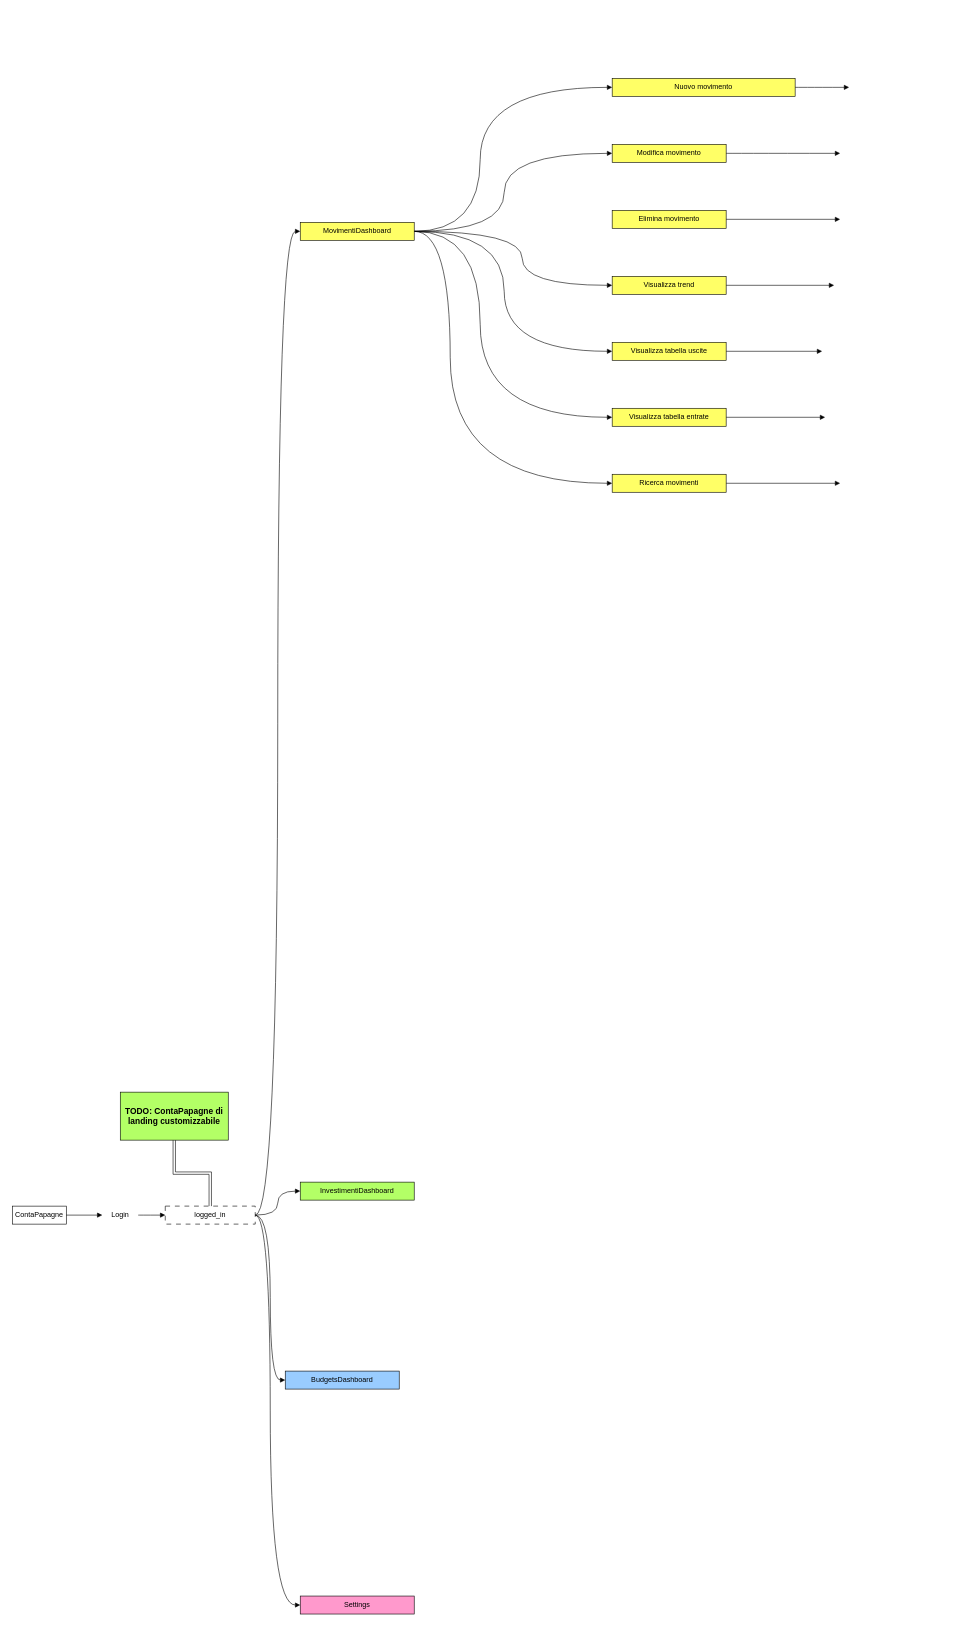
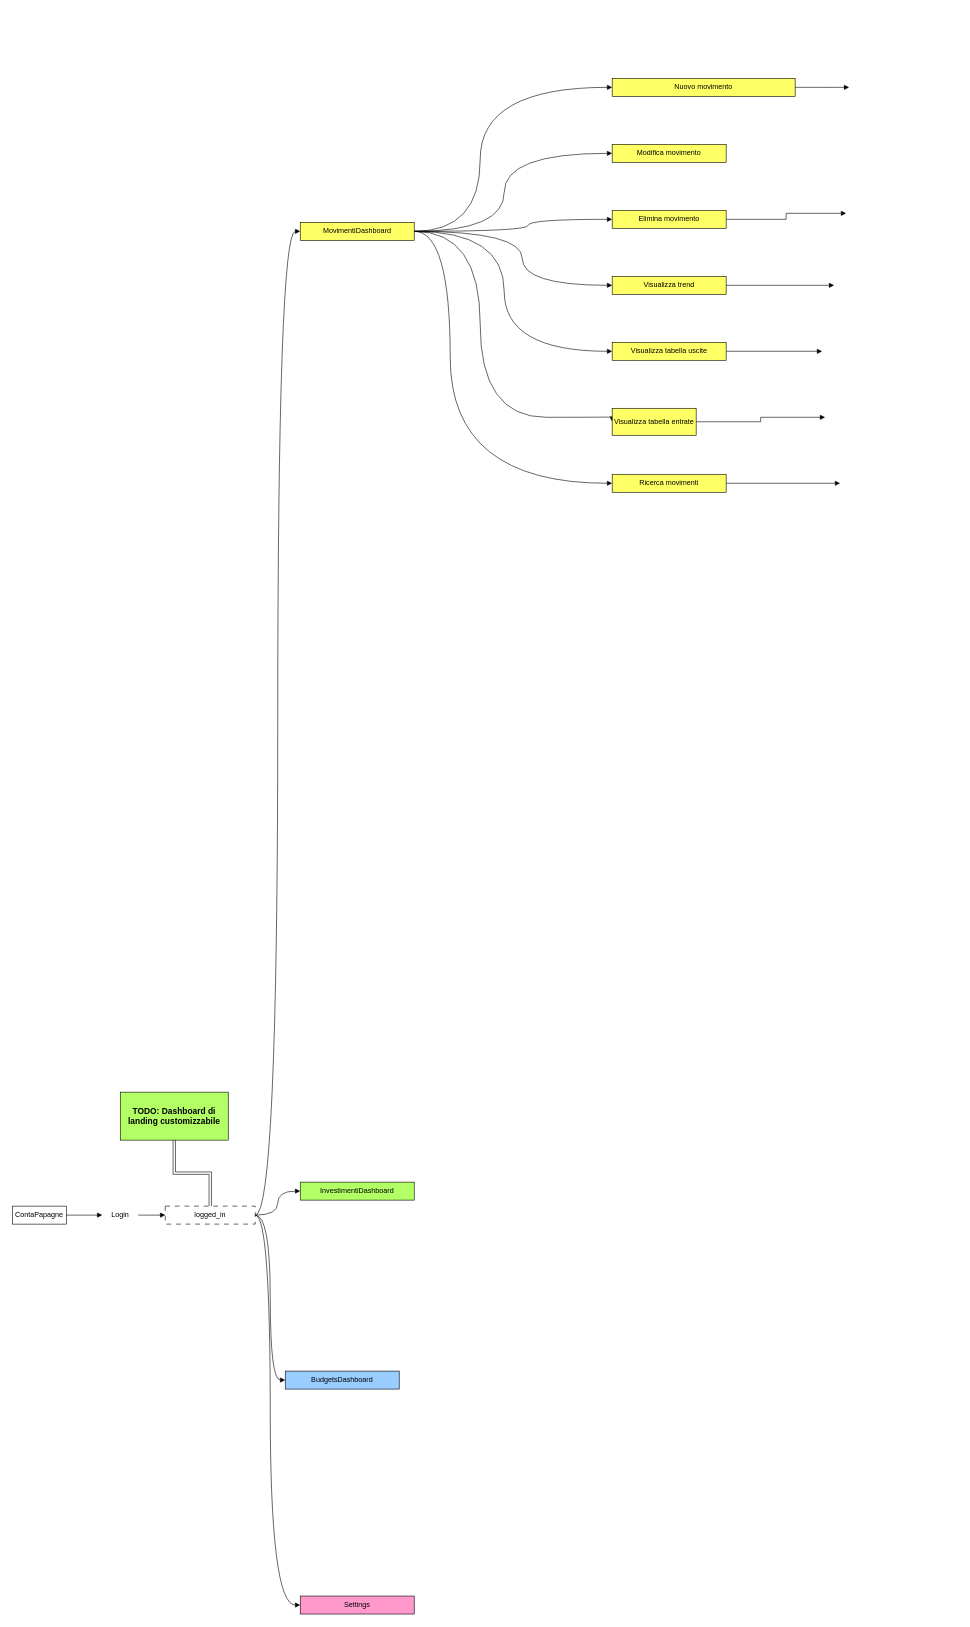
(833, 153) -> none
(894, 219) -> (900, 213)
none -> (528, 225)
(669, 417) -> (654, 422)
(174, 1116) -> (174, 1116)
